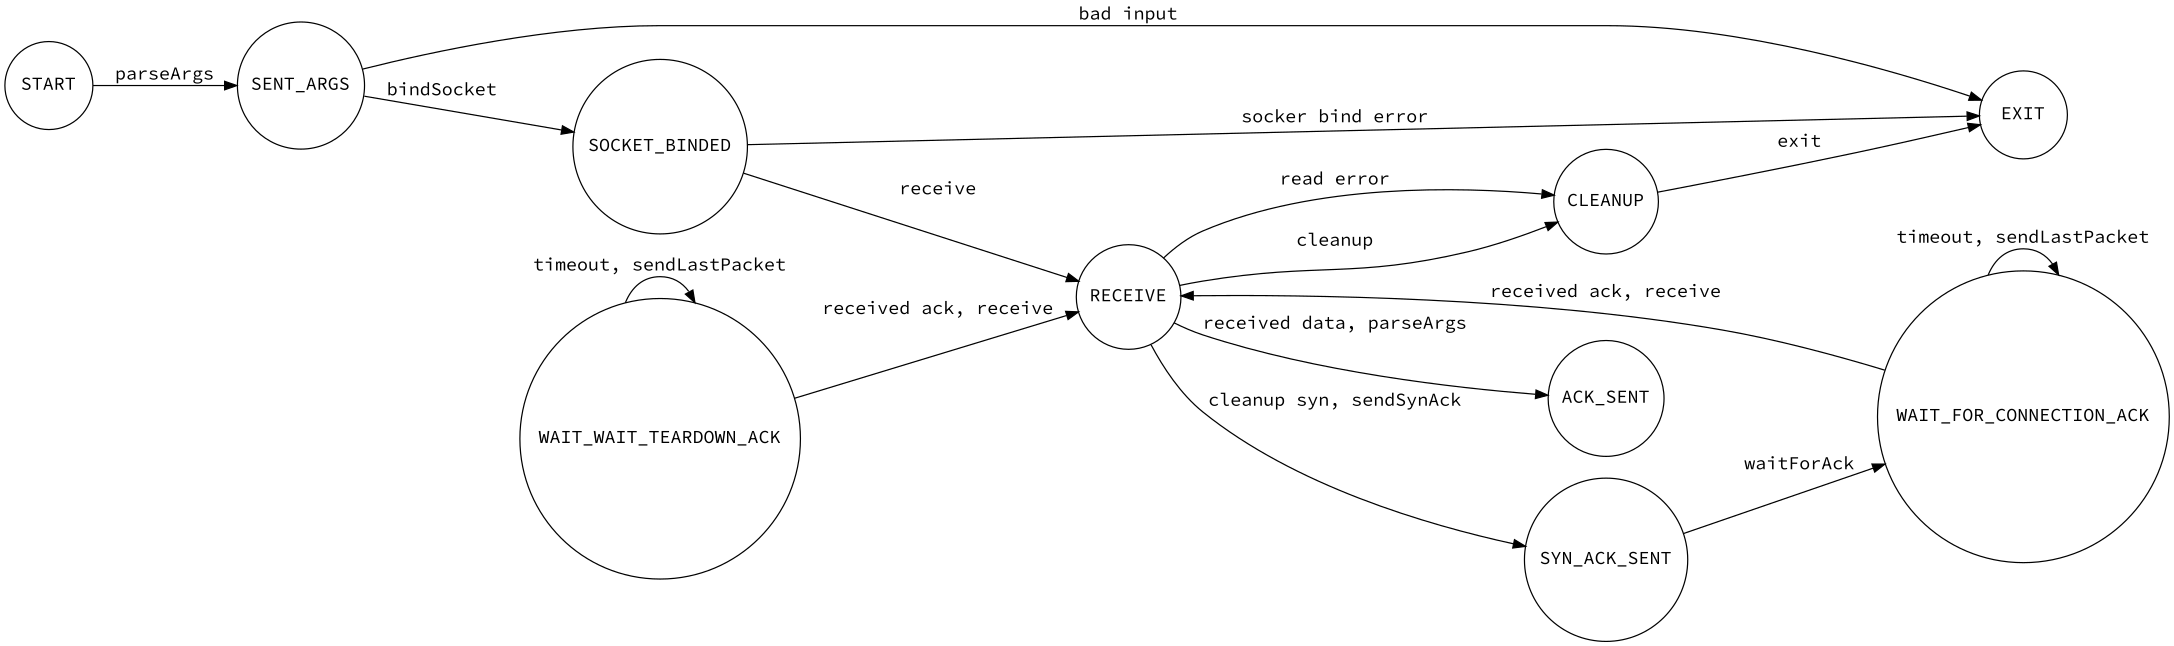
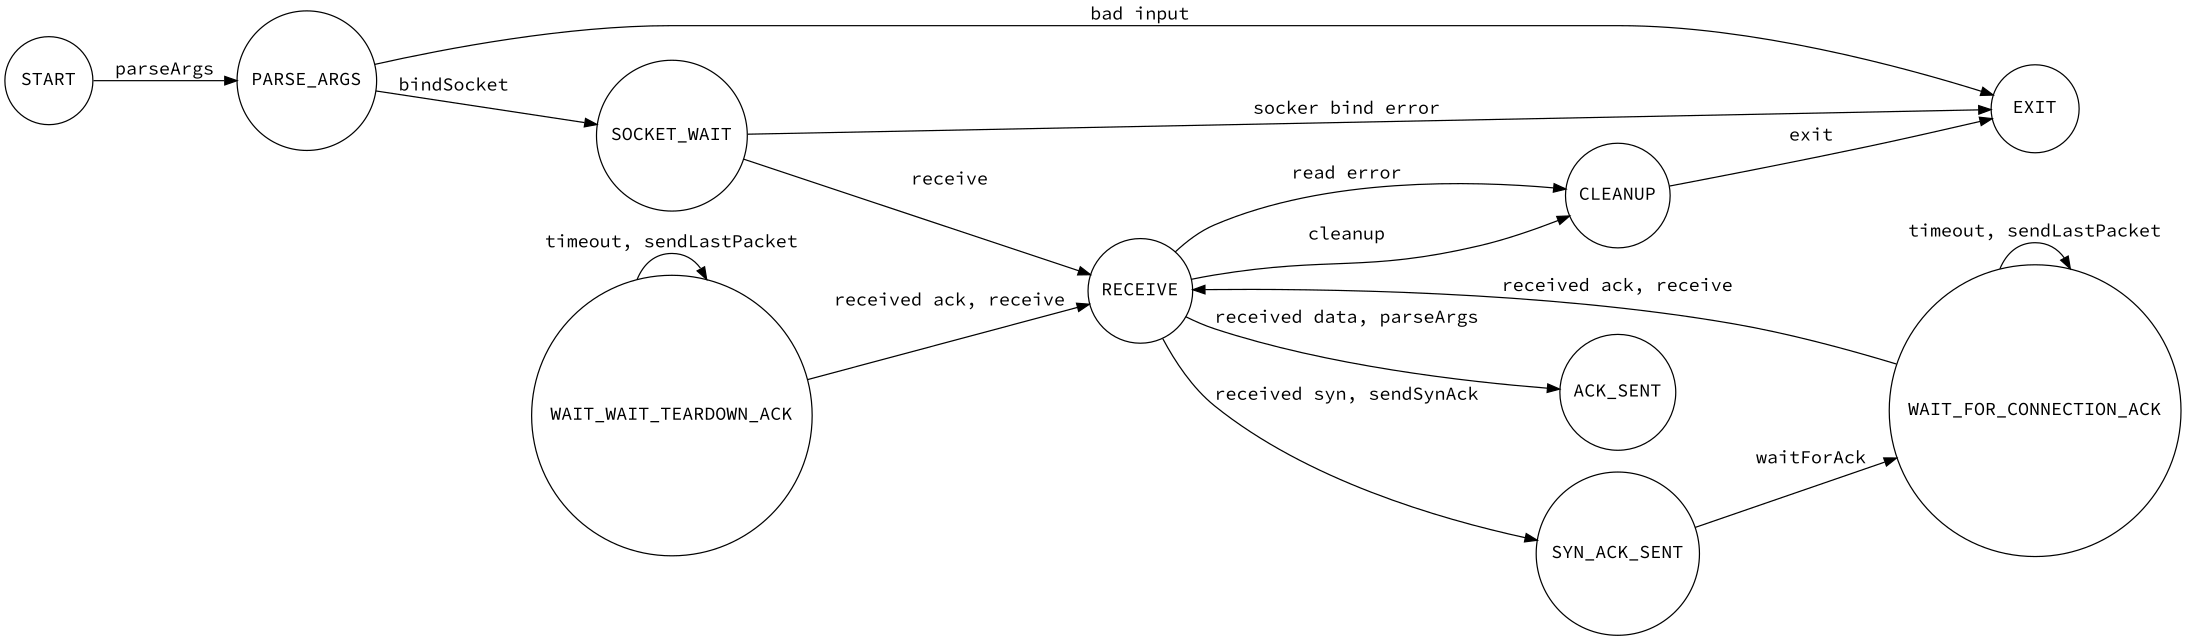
(301, 86) -> (307, 81)
(660, 147) -> (672, 136)
(1335, 402) -> (1347, 395)
